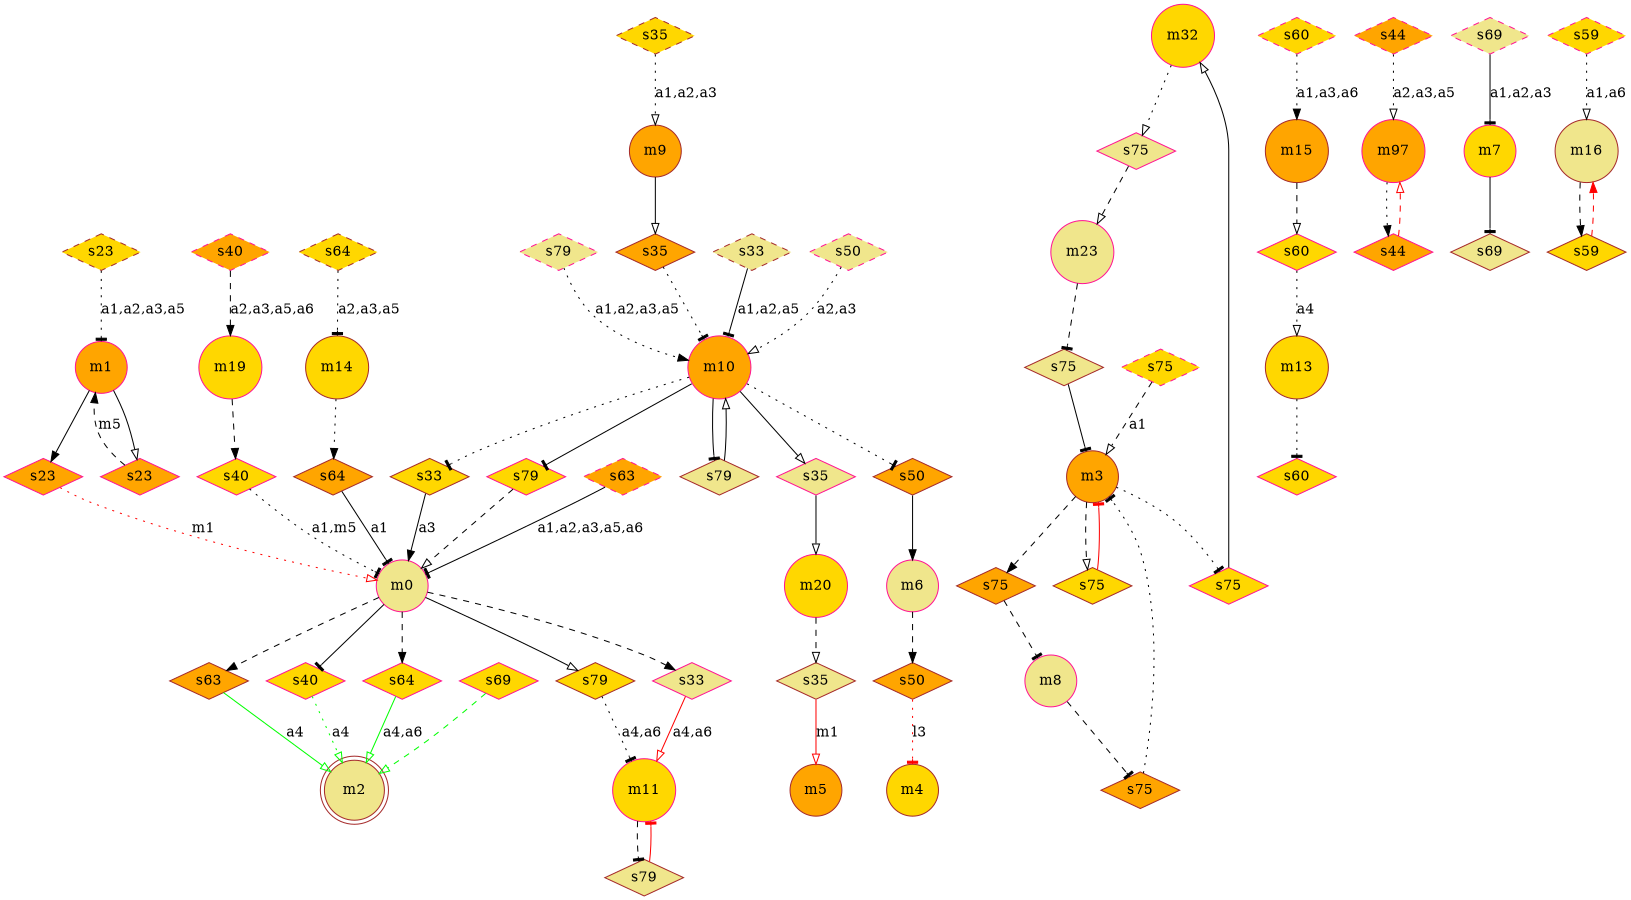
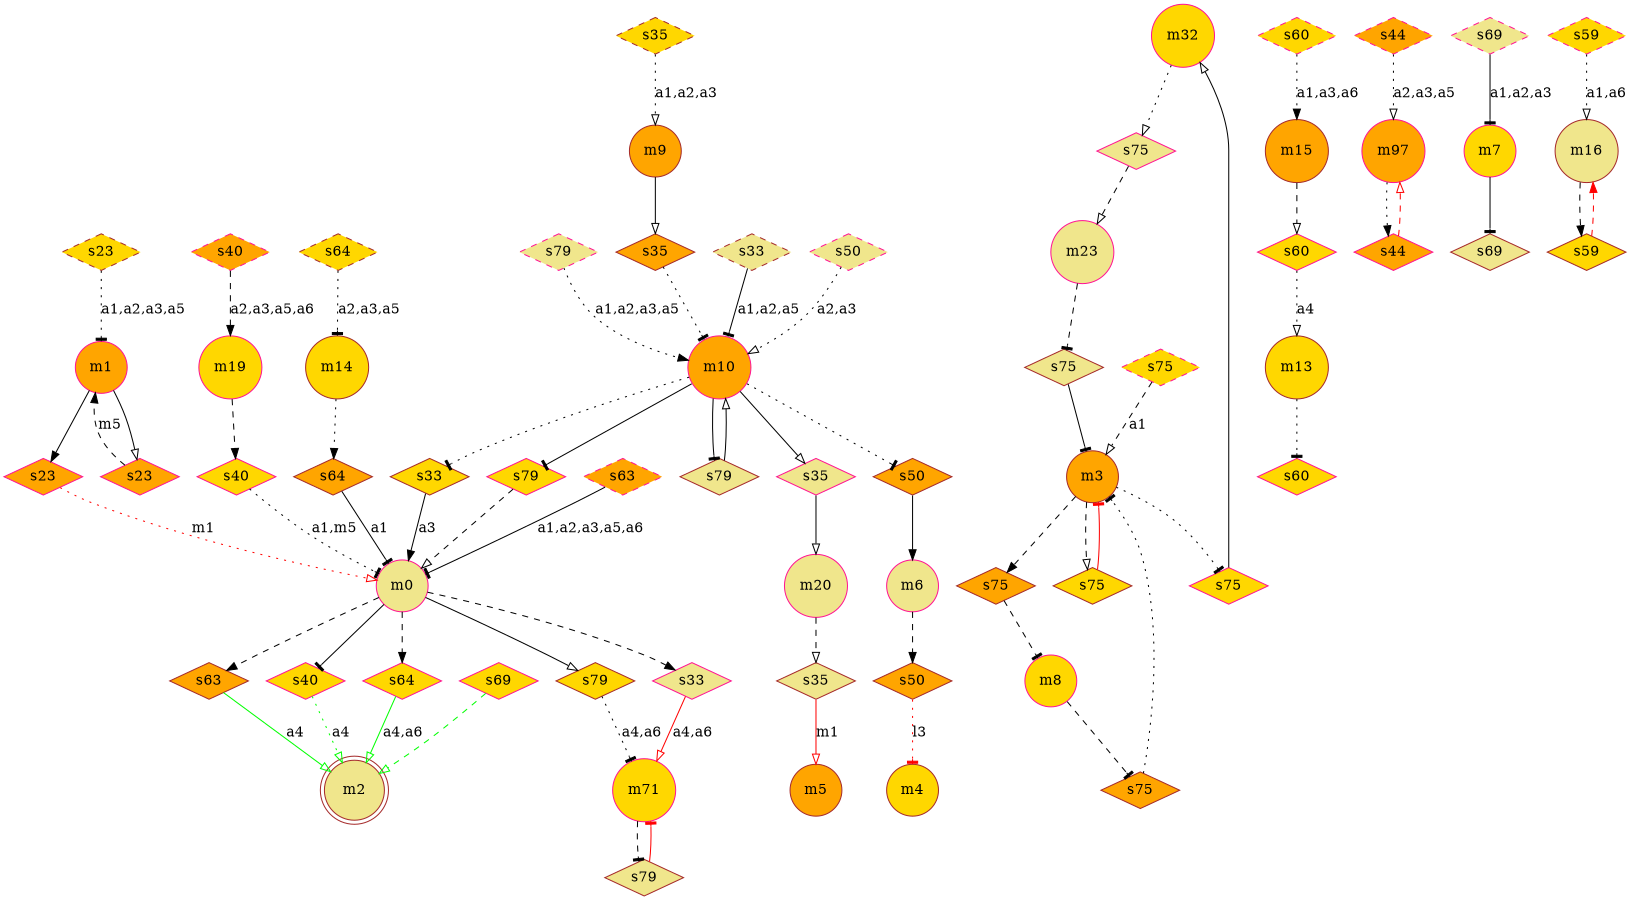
(816, 586) -> (816, 586)
(1051, 681) -> (1051, 681)
(644, 790) -> (644, 790)
